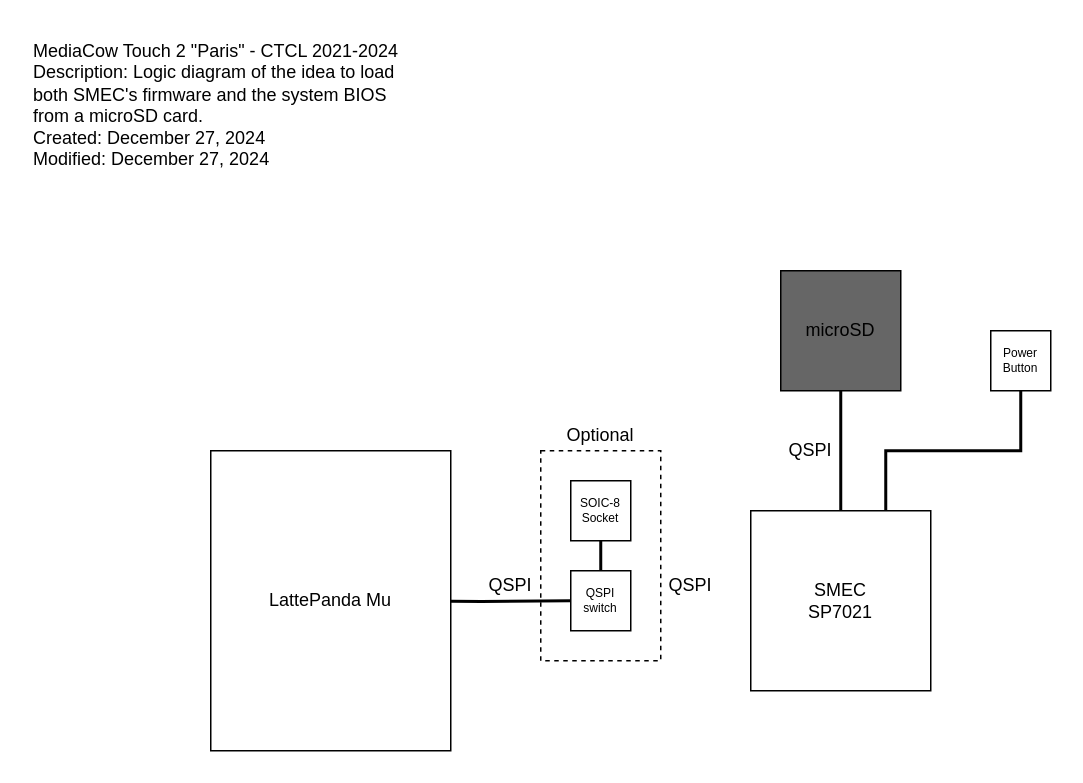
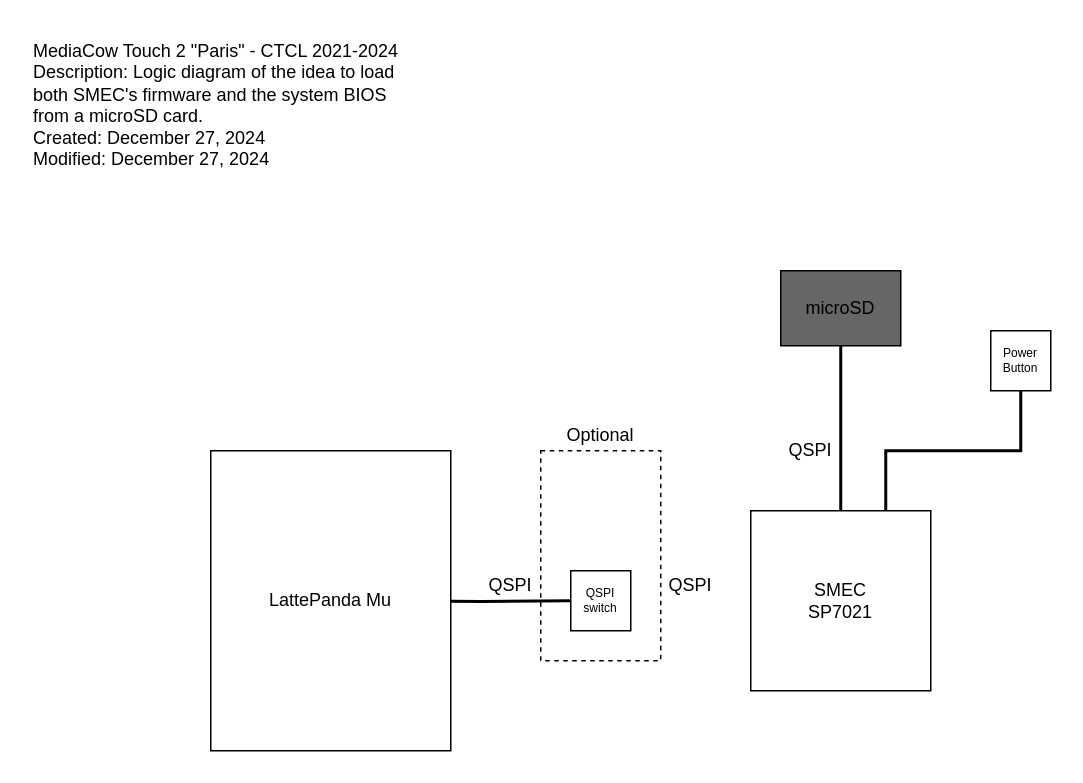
(841, 331) -> (841, 308)
(601, 511) -> none
(601, 556) -> none
